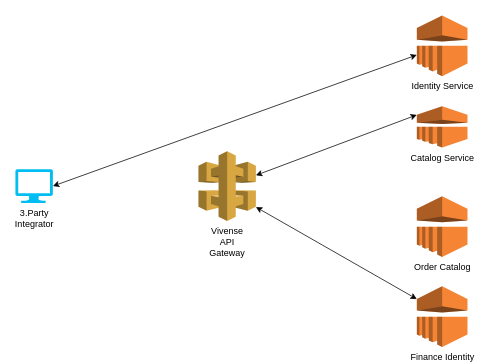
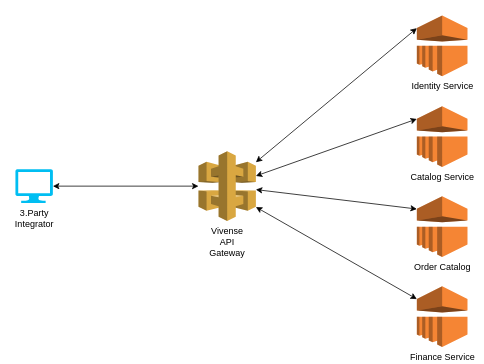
none -> (336, 95)
(442, 127) -> (442, 137)
(205, 131) -> (192, 186)
none -> (336, 199)
(443, 358) -> (443, 358)
